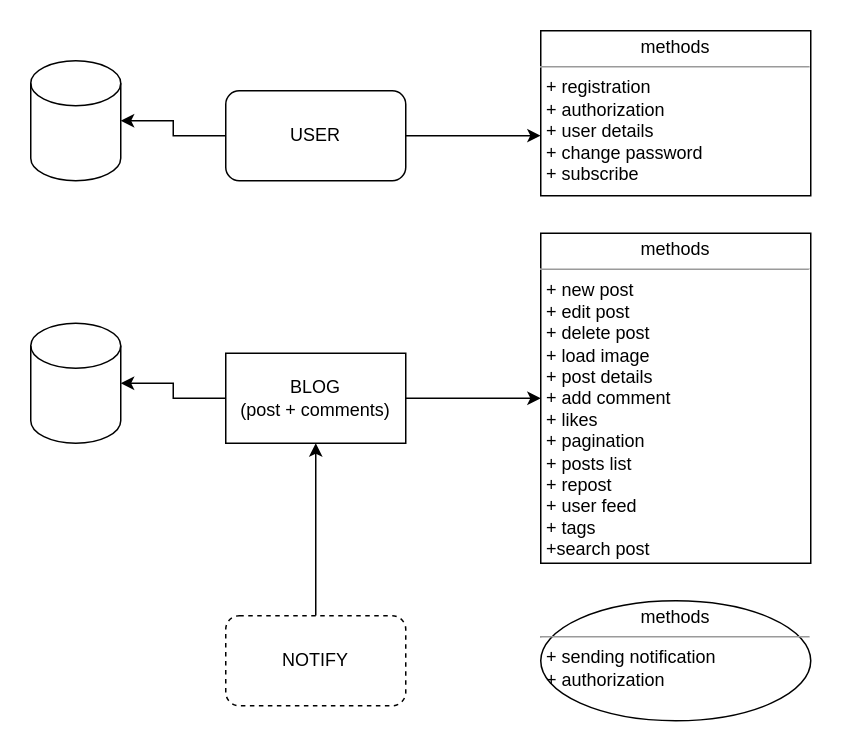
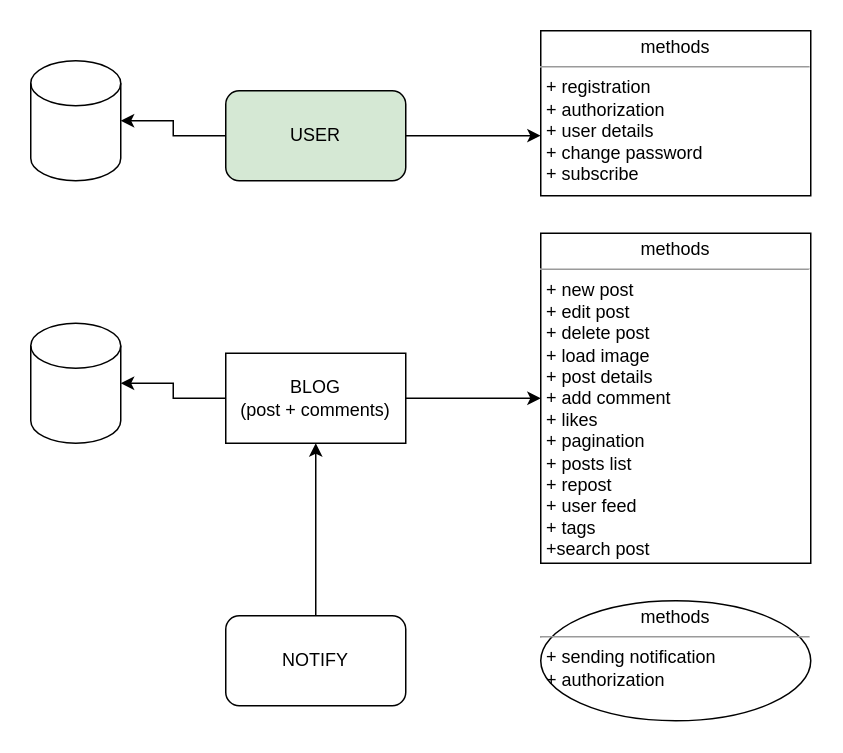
(316, 136) -> (316, 136)
(316, 661) -> (316, 661)
